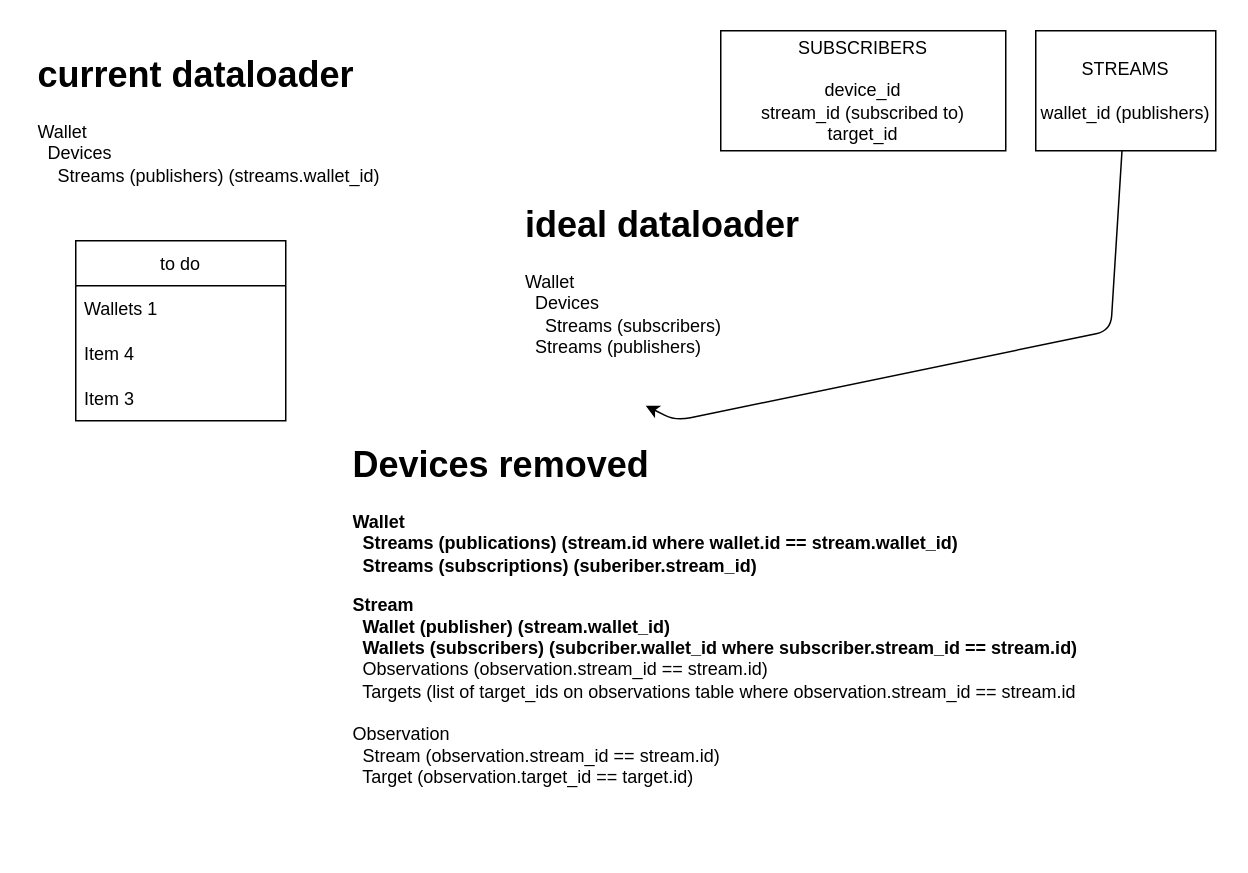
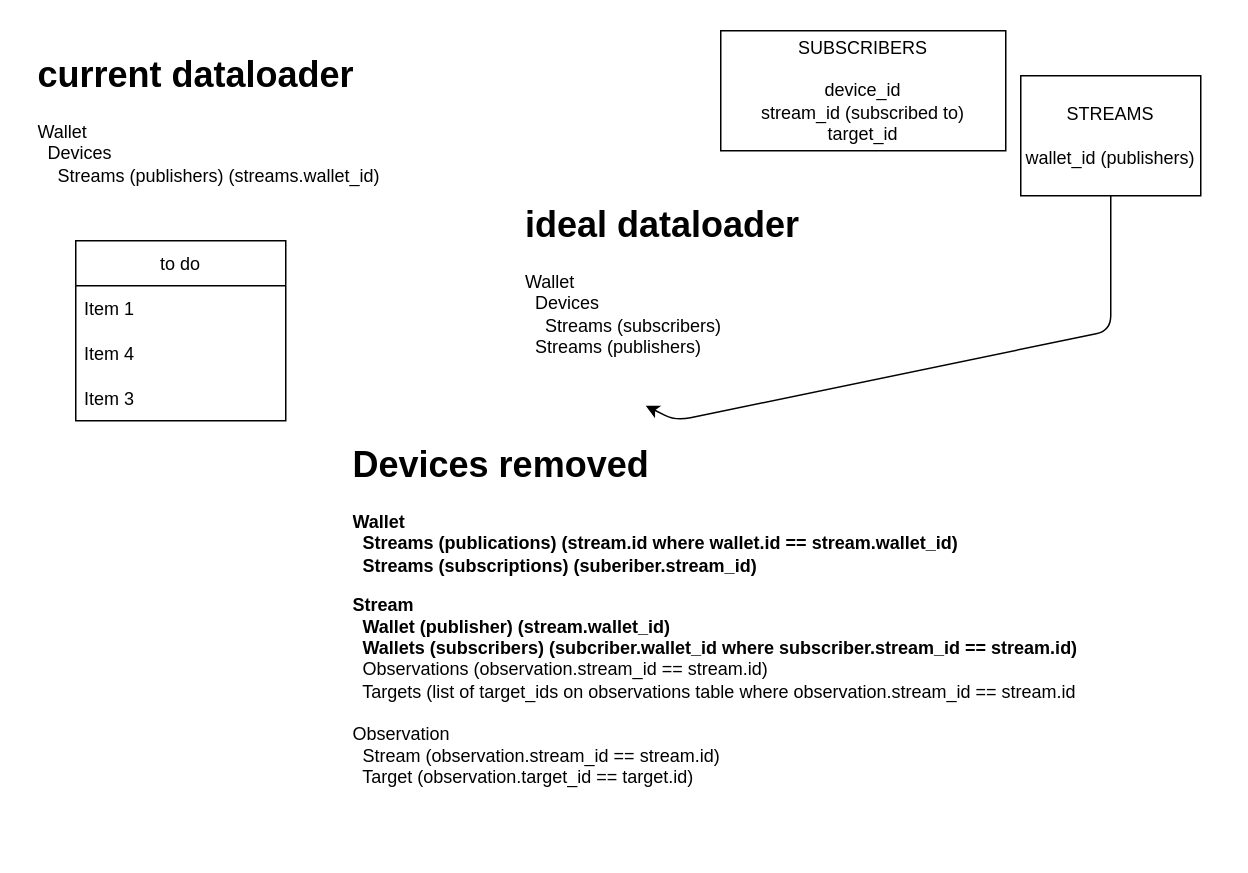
(1126, 91) -> (1111, 136)
(122, 309) -> (112, 309)
